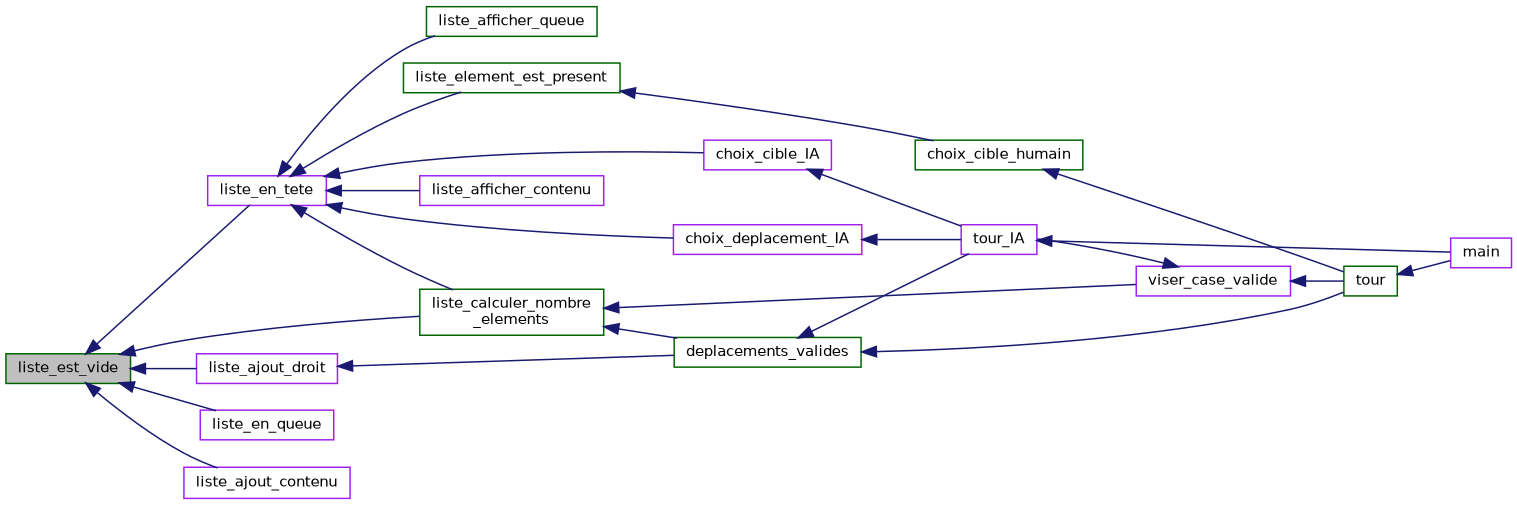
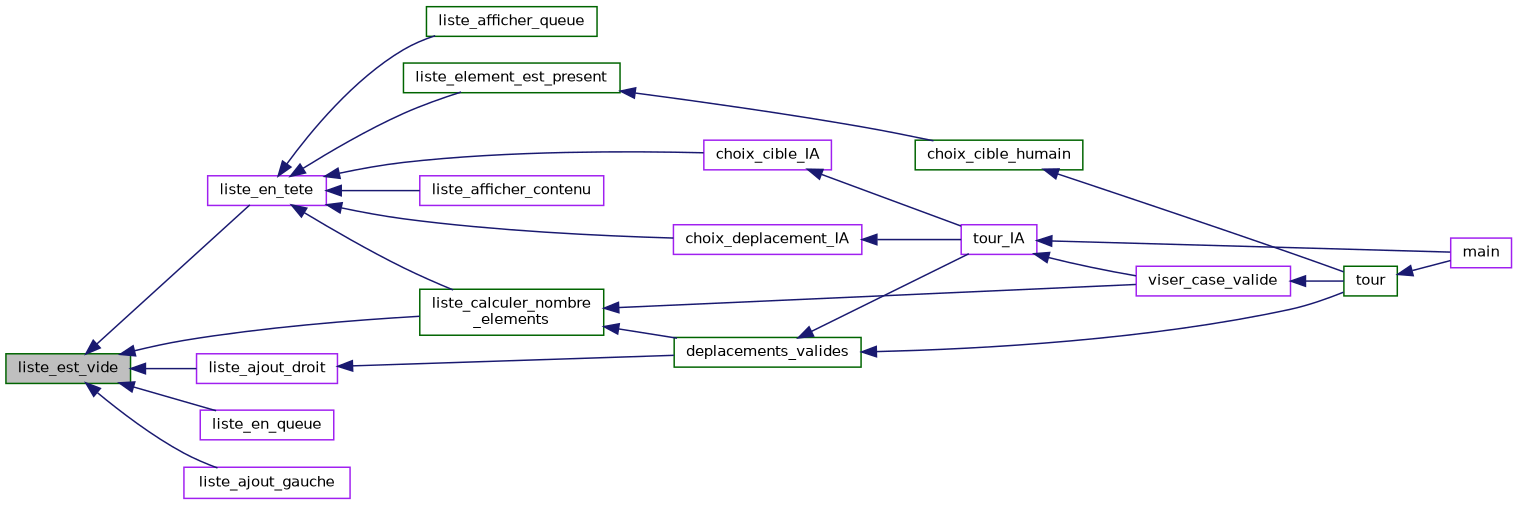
(1114, 252) -> (1092, 267)
(267, 483) -> (267, 483)
